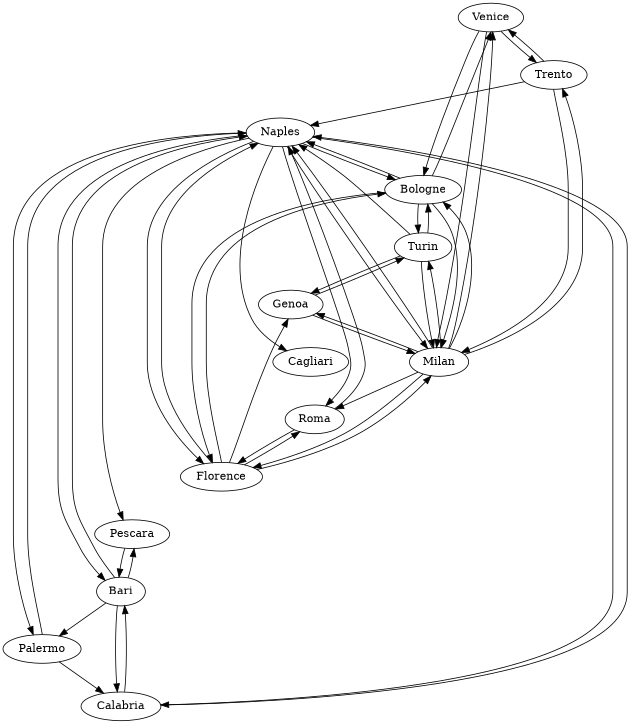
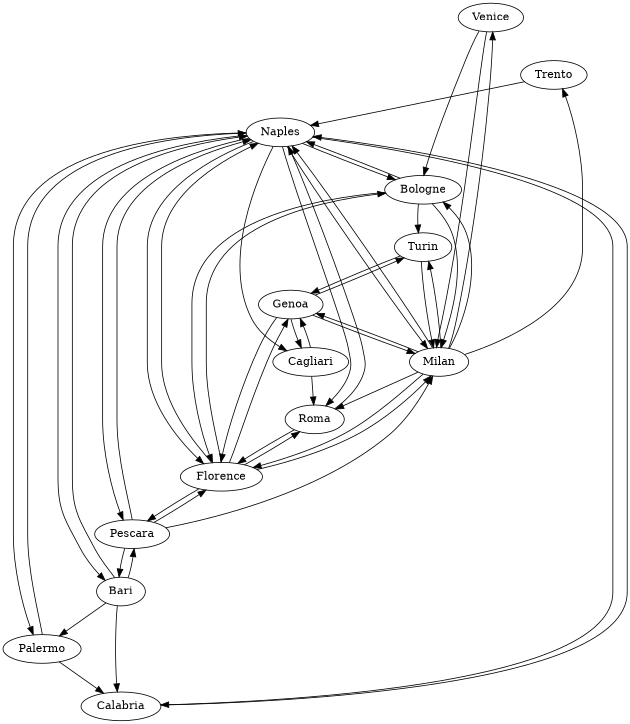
(515, 45) -> none
(530, 48) -> none
(461, 108) -> none
(360, 189) -> (117, 296)
(428, 223) -> none
(568, 243) -> (313, 481)
none -> (294, 330)
none -> (307, 336)
none -> (244, 384)
none -> (312, 387)
none -> (176, 502)
none -> (177, 509)
(126, 653) -> none
